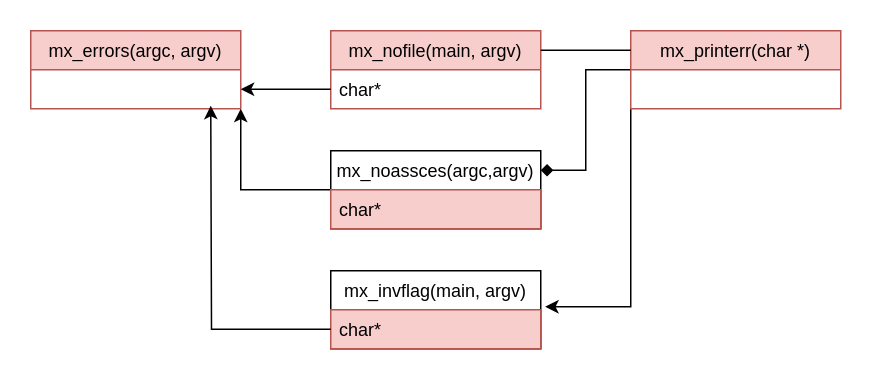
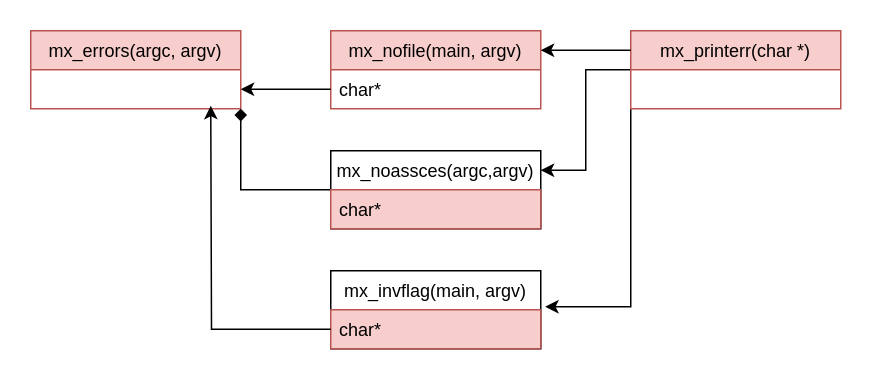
(547, 50) -> (552, 50)
(241, 120) -> (241, 121)
(553, 170) -> (552, 170)
